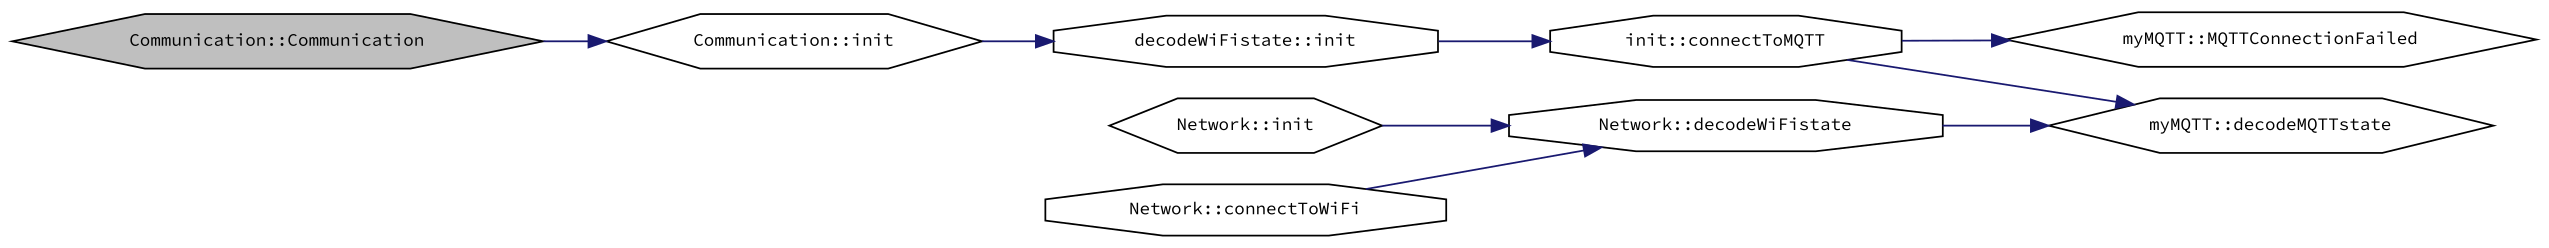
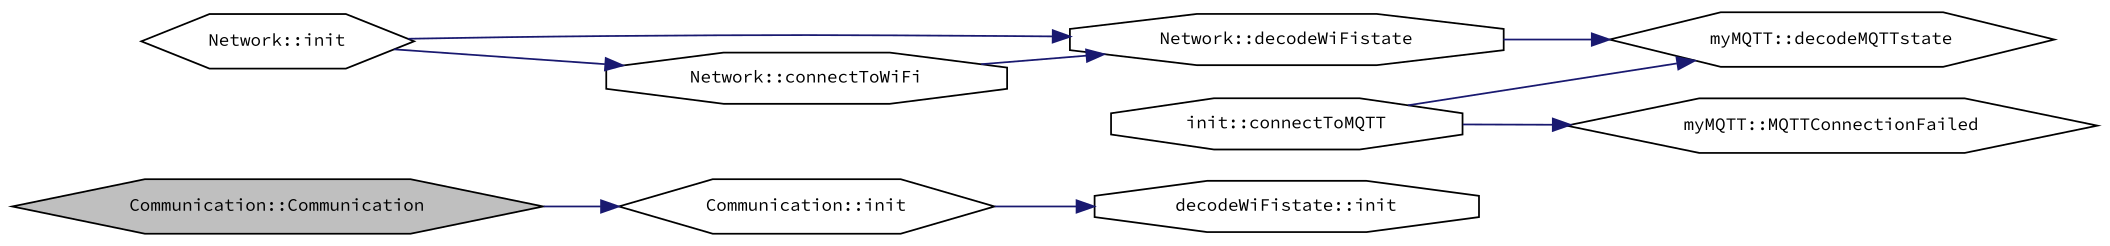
(1485, 41) -> none
none -> (499, 57)
